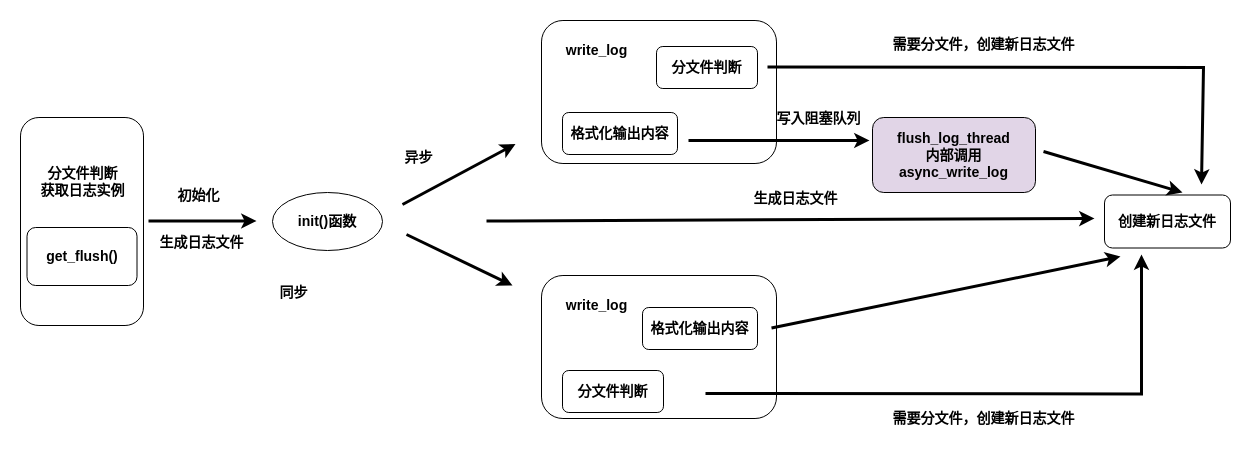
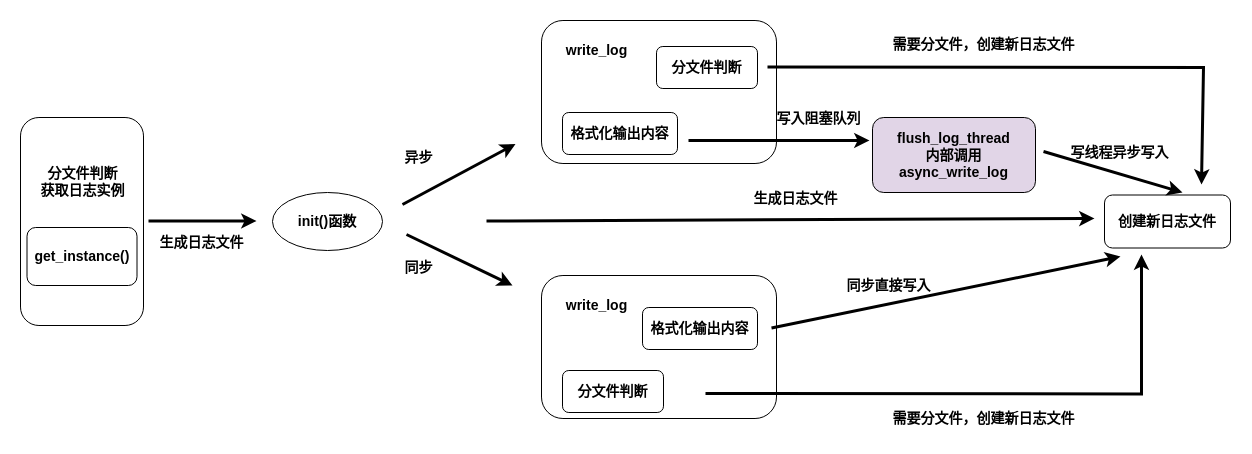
none -> (1120, 152)
(199, 195) -> none
(83, 257) -> (83, 257)
none -> (889, 285)
(294, 292) -> (419, 267)
